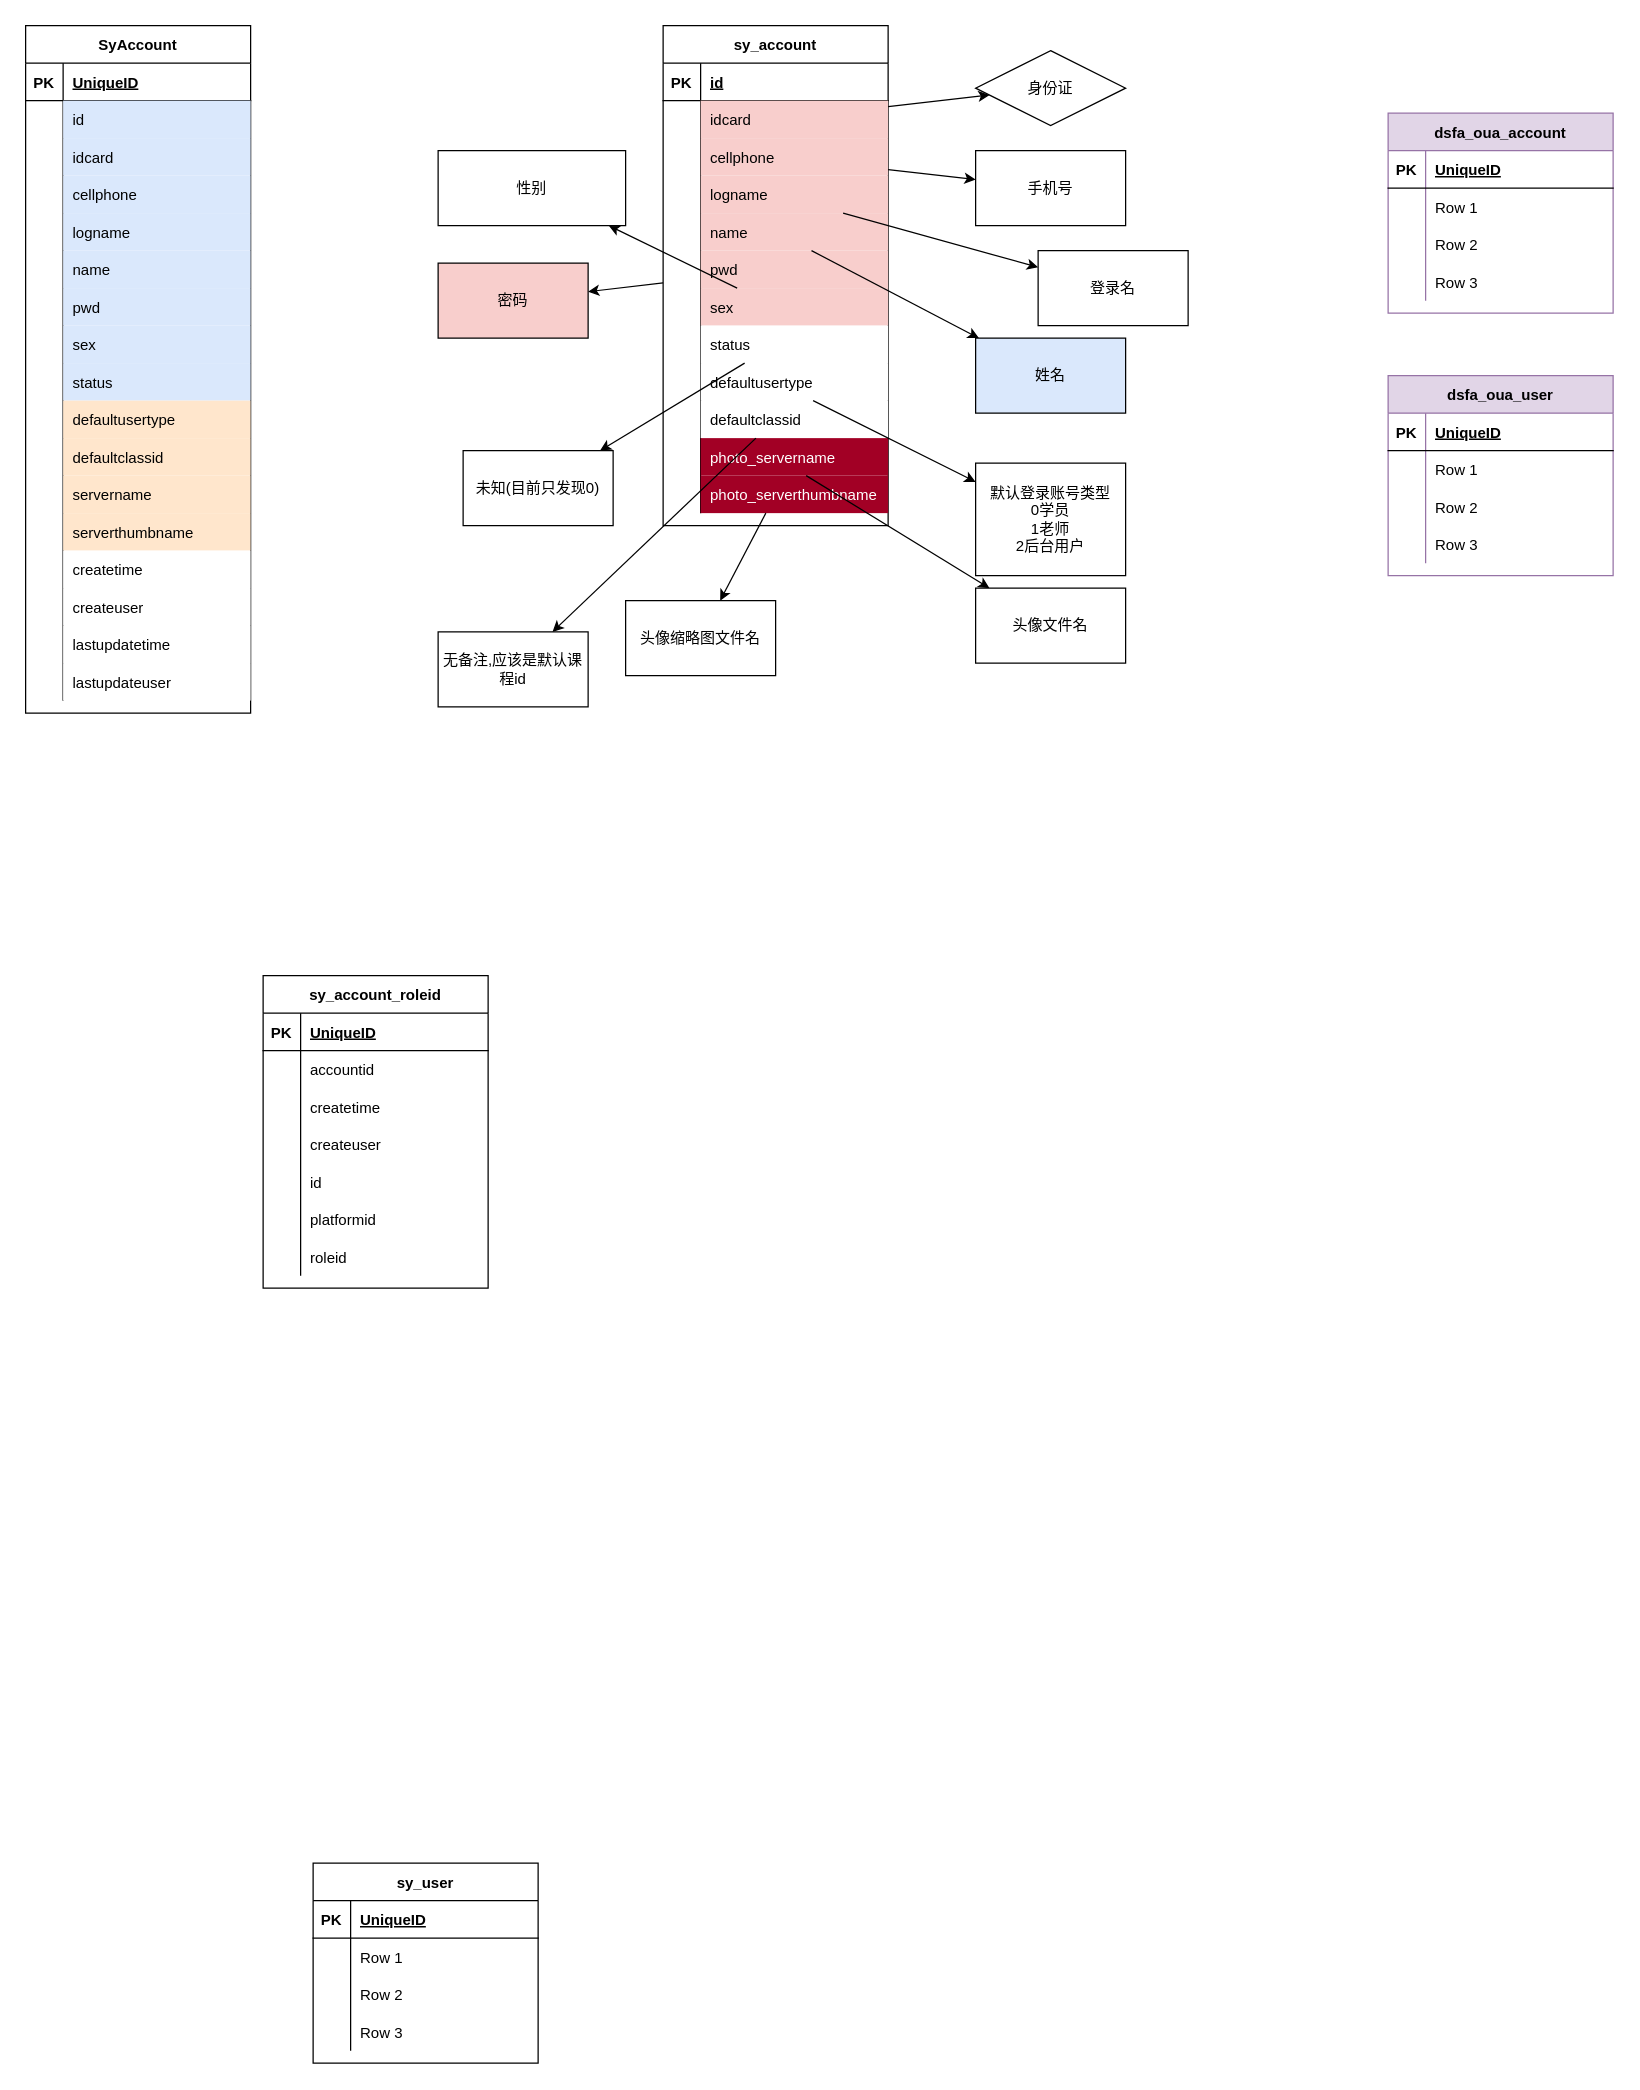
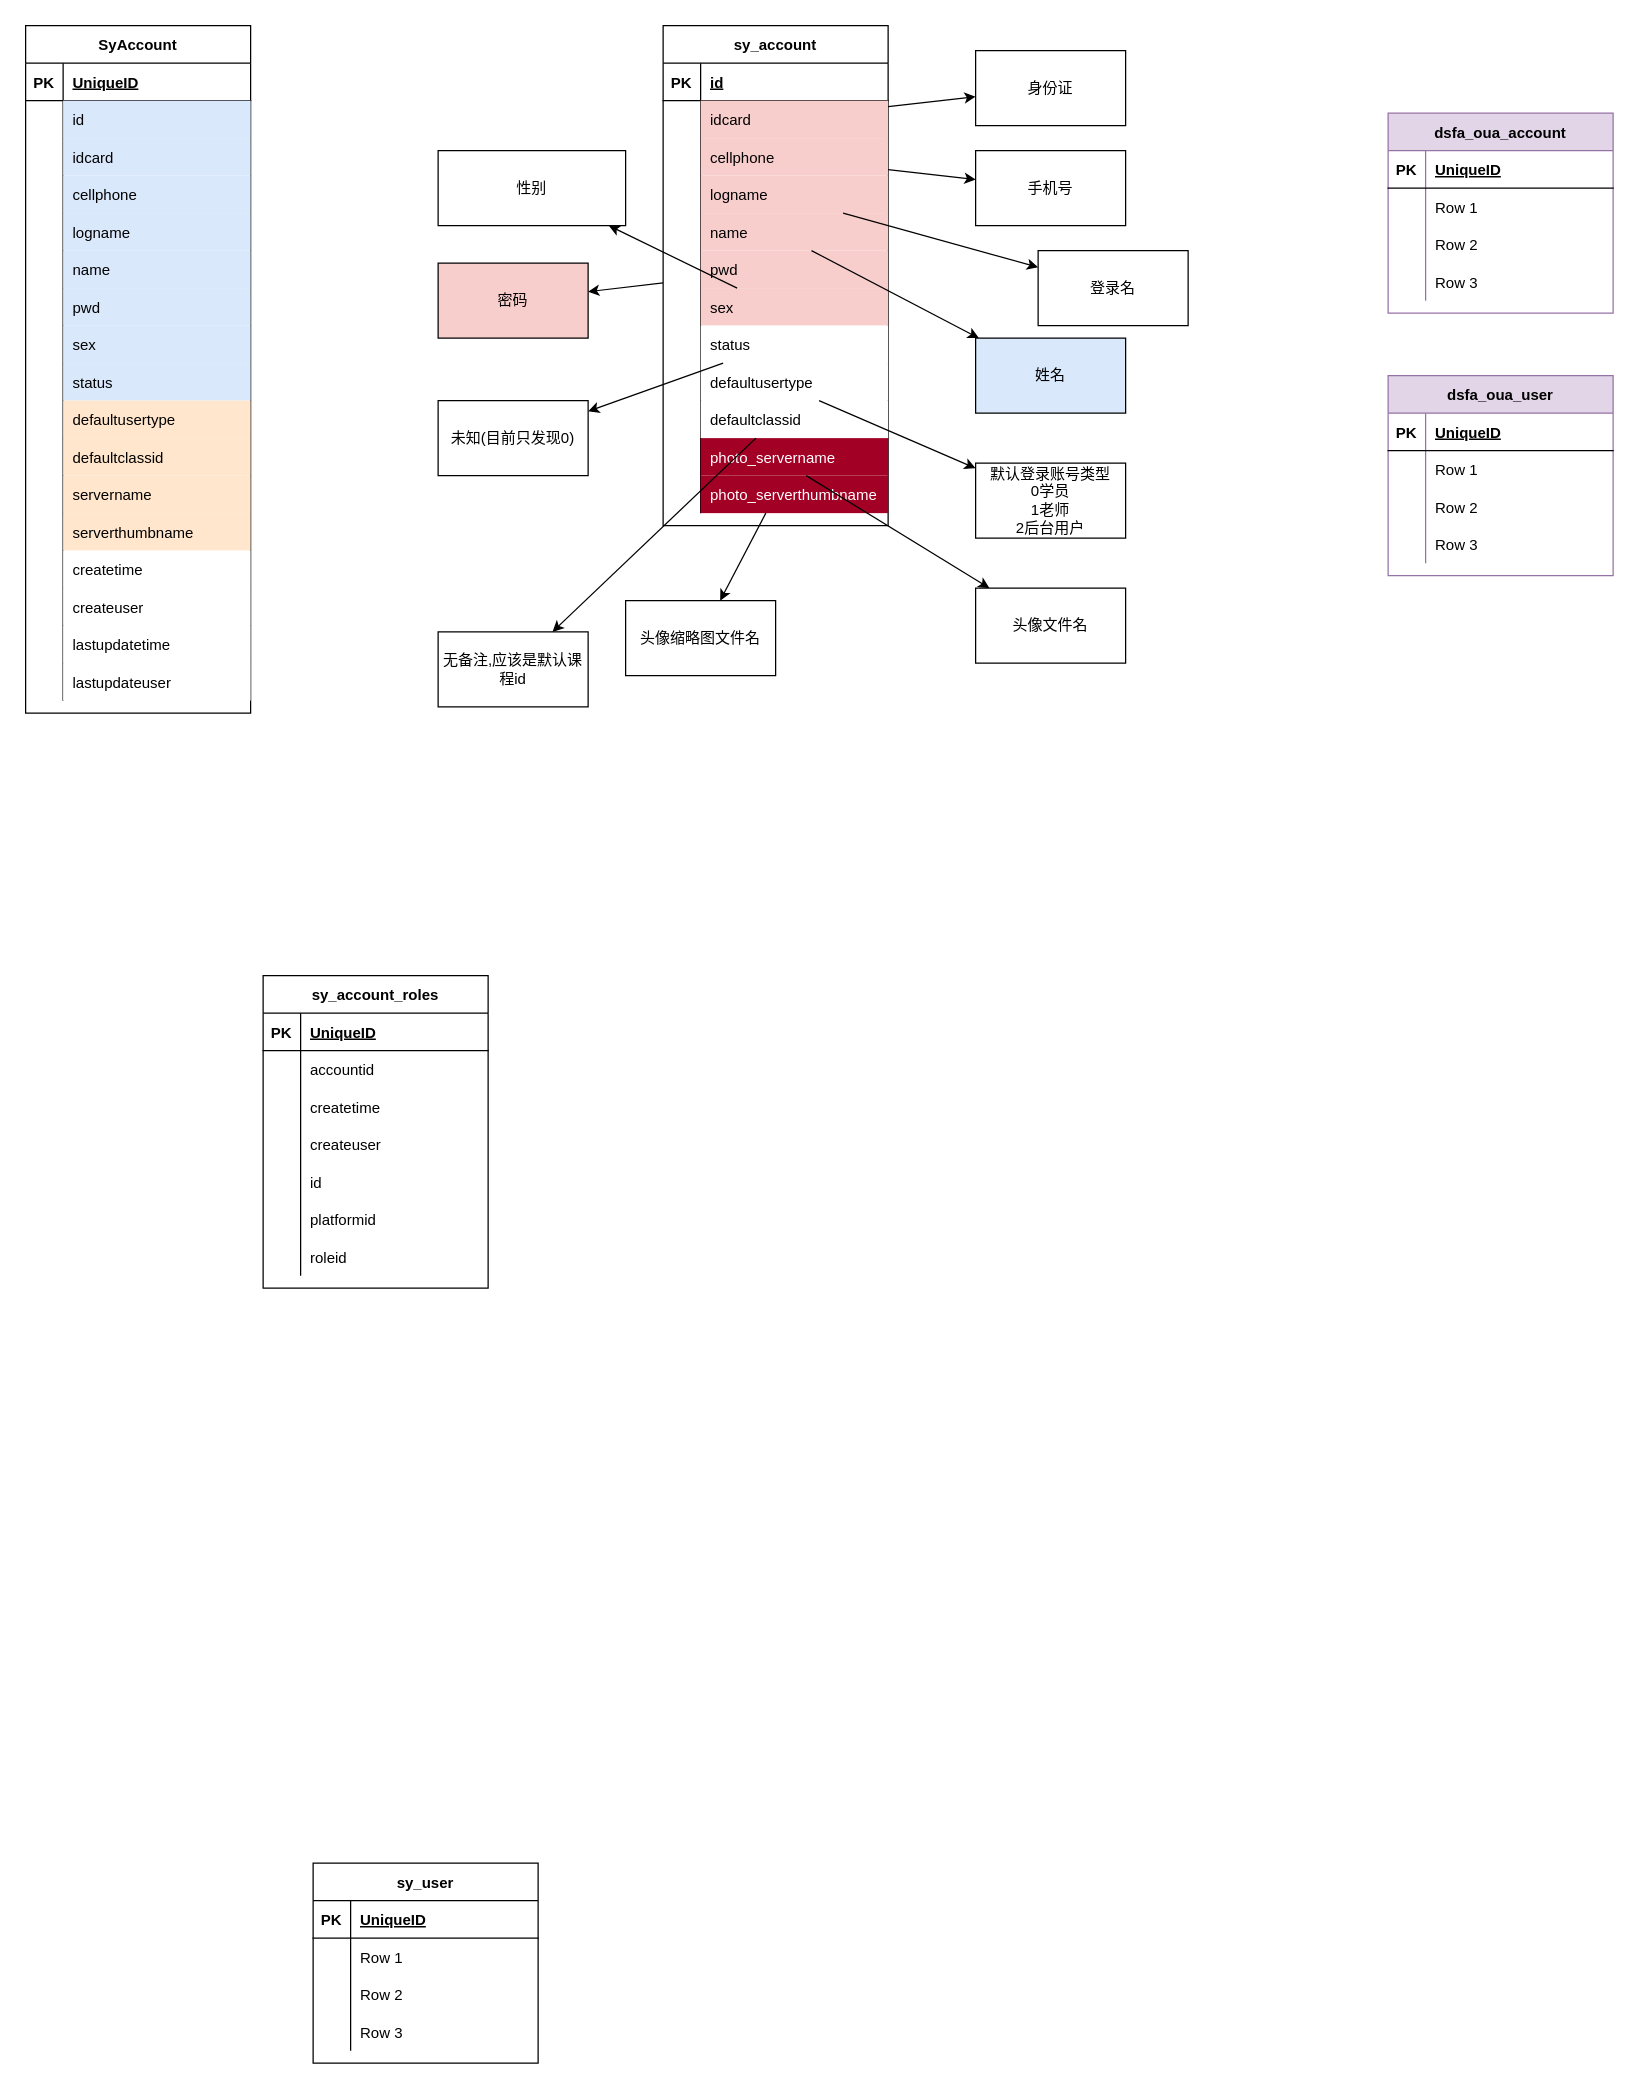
(1051, 88) -> (1051, 88)
(538, 488) -> (513, 438)
(1051, 519) -> (1051, 501)
(375, 995) -> (375, 995)
